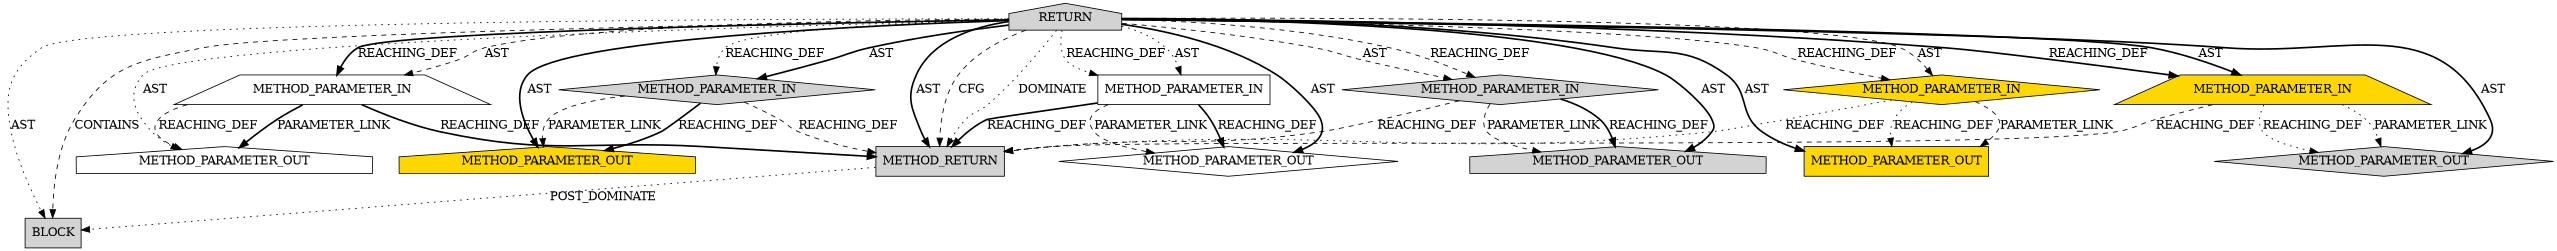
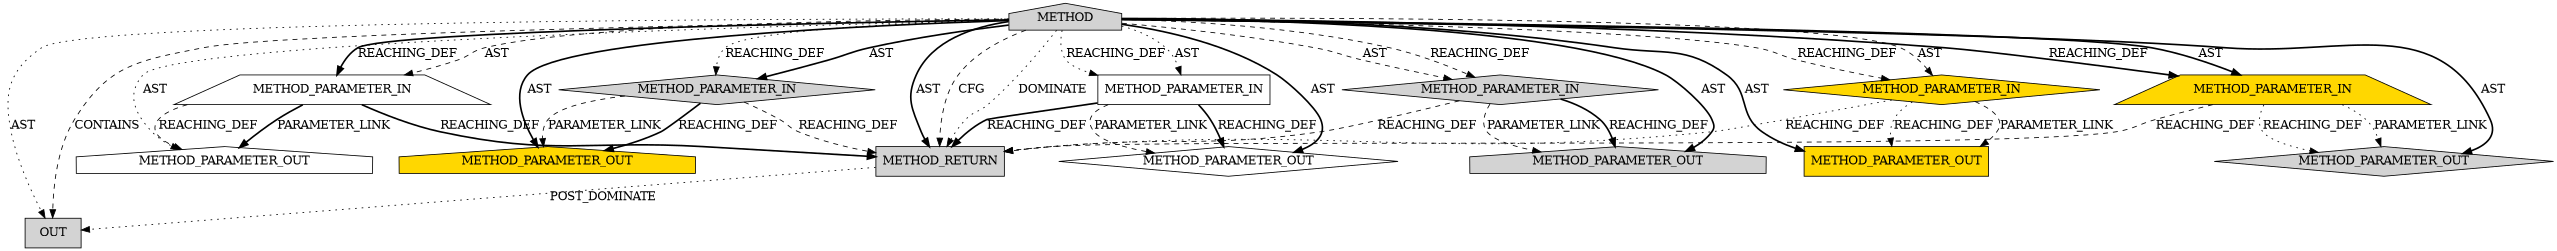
(1065, 18) -> (1065, 18)
(53, 233) -> (53, 233)
